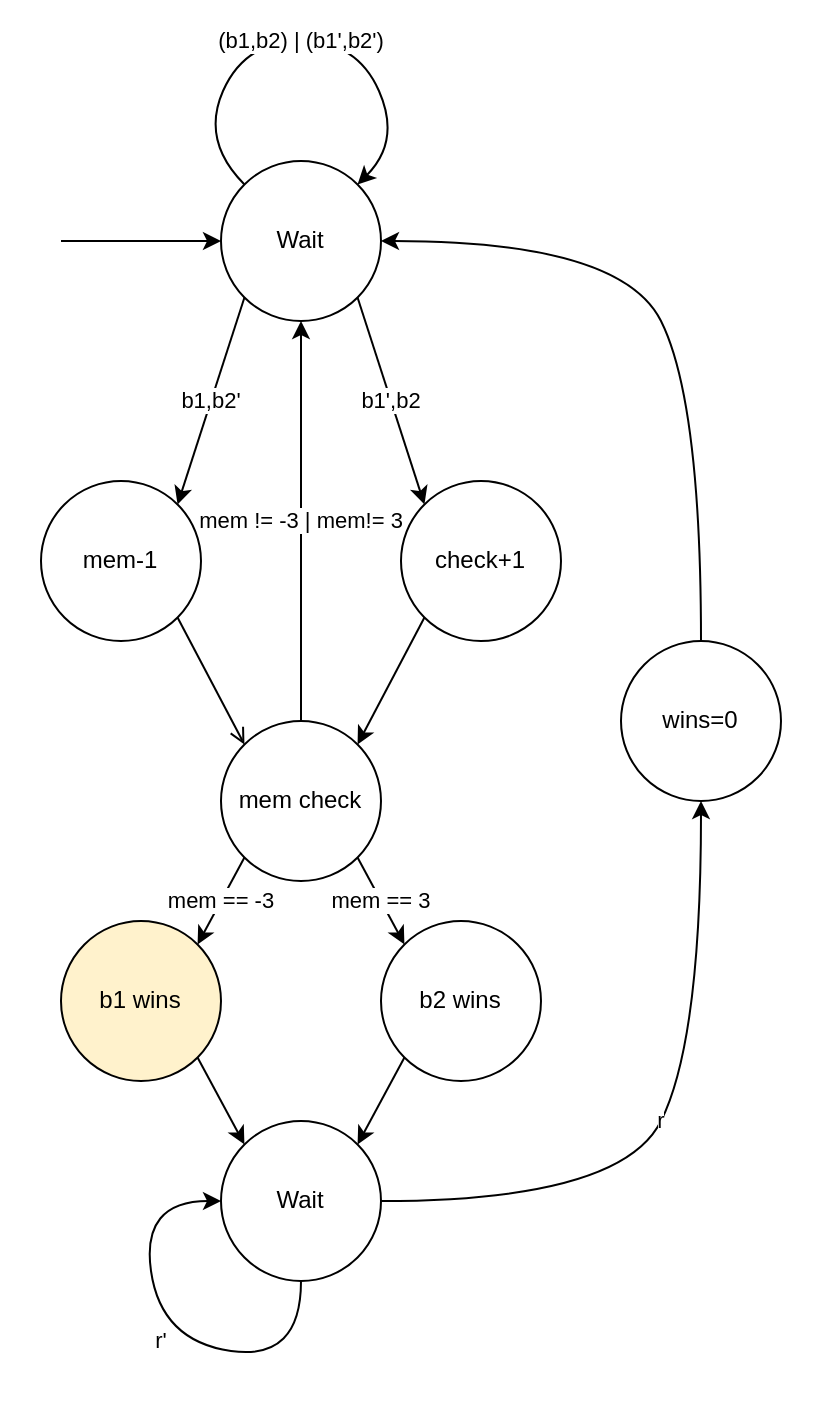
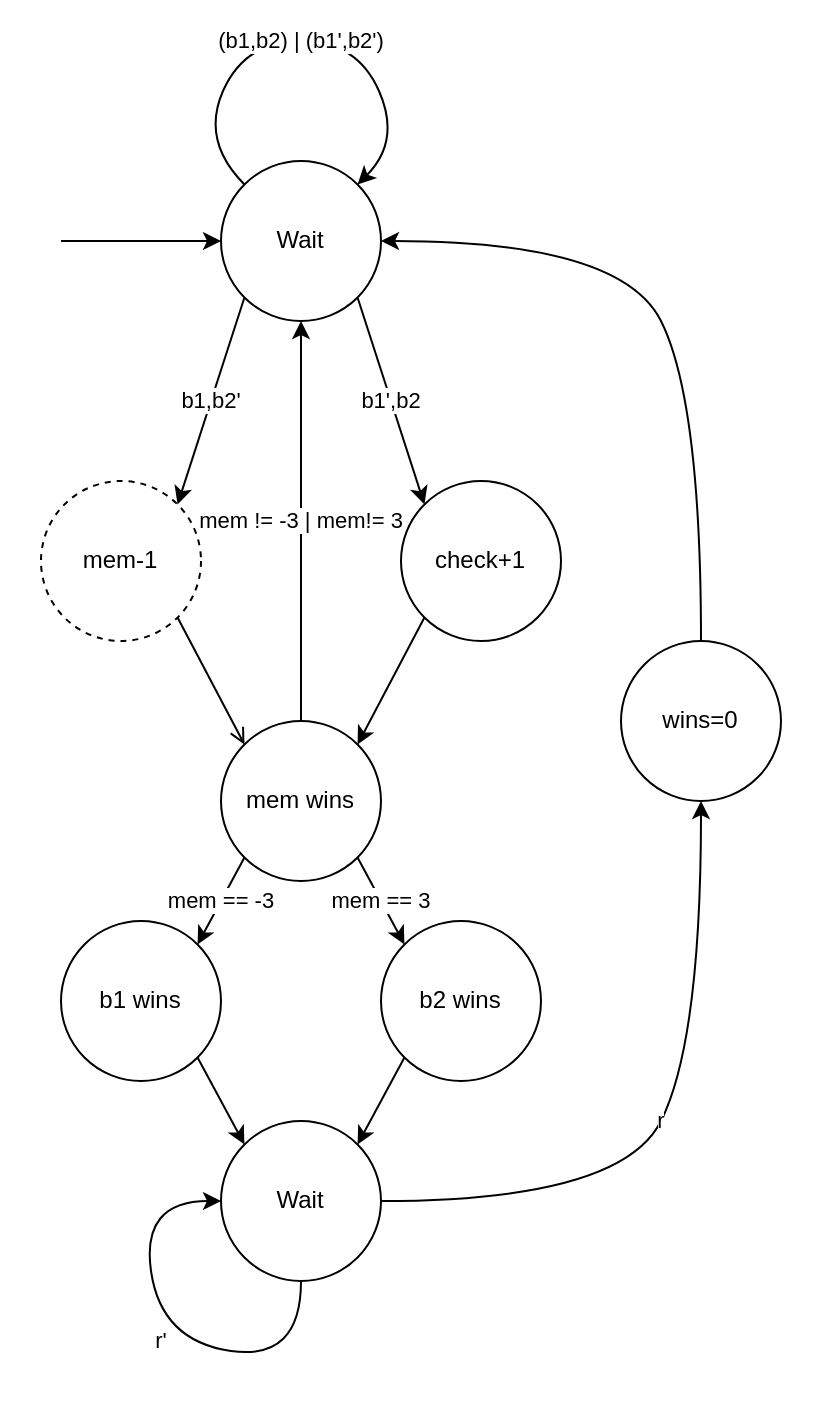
(121, 561) -> (121, 561)
(301, 801) -> (301, 801)
(141, 1001) -> (141, 1001)
